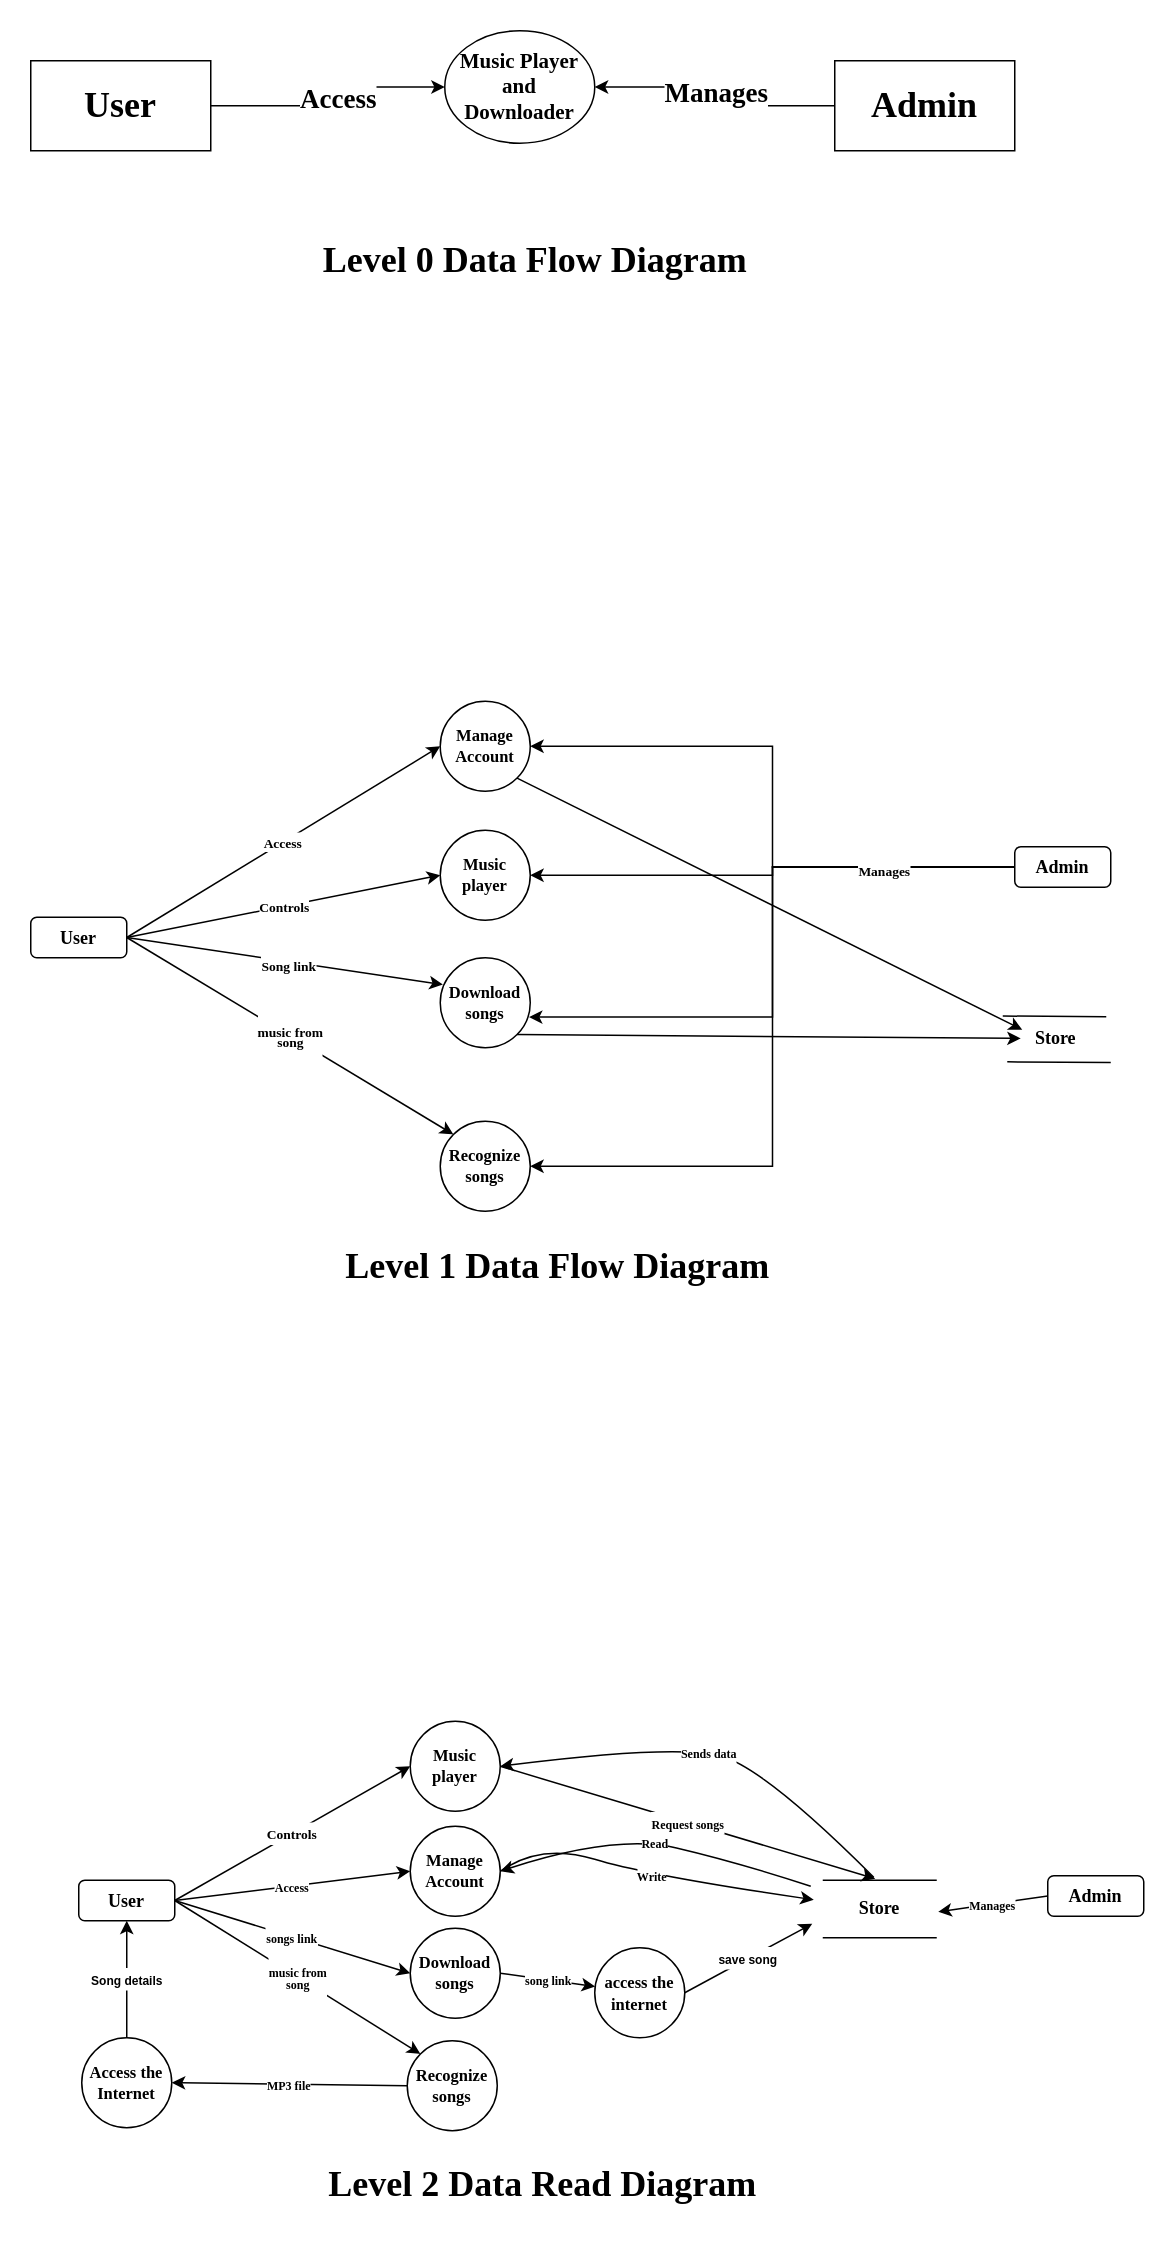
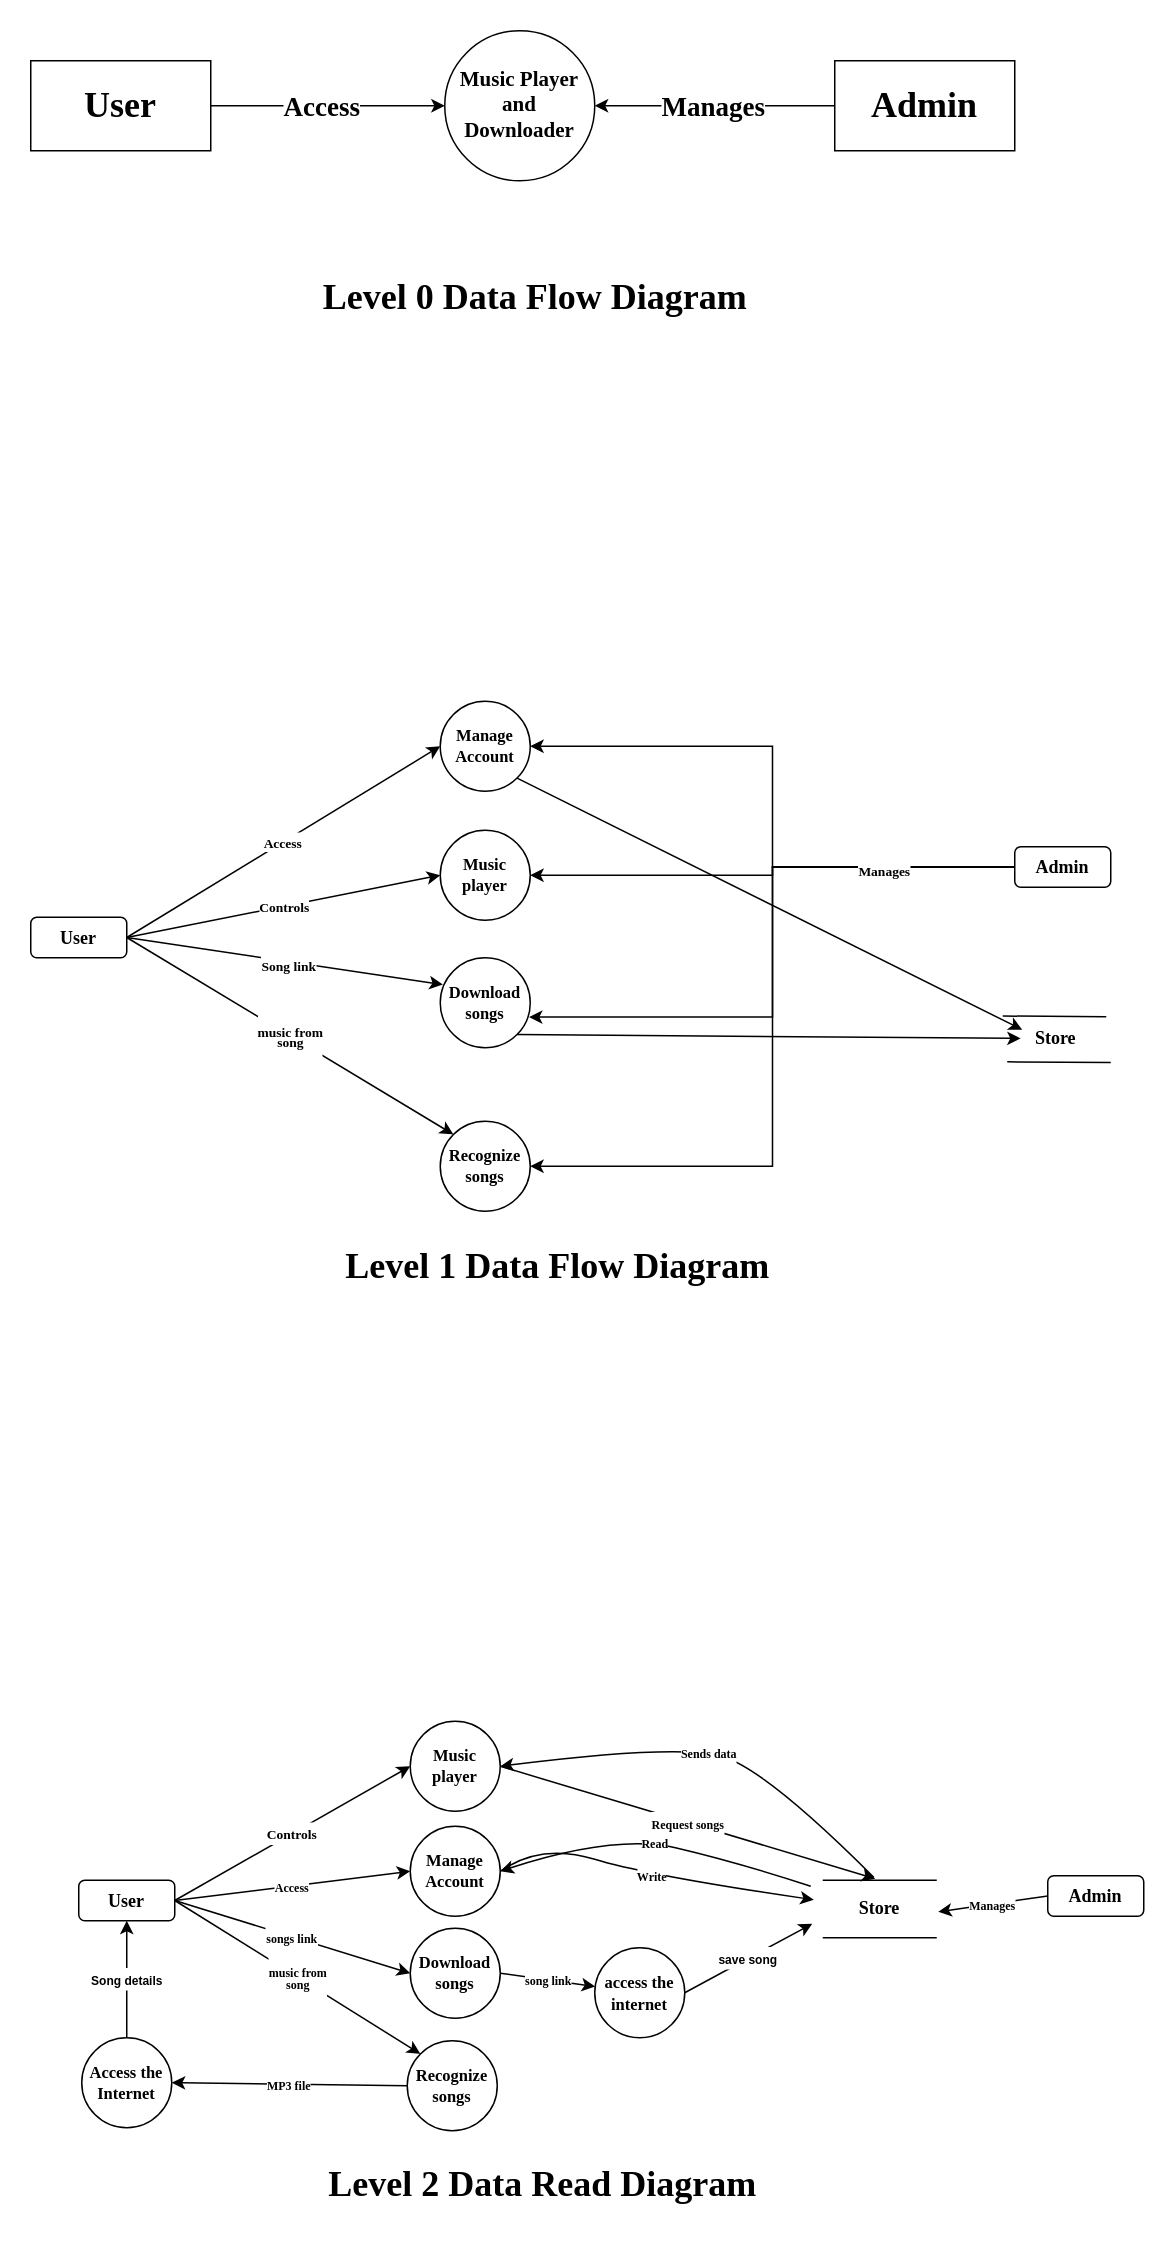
(520, 87) -> (520, 106)
(535, 260) -> (535, 298)
